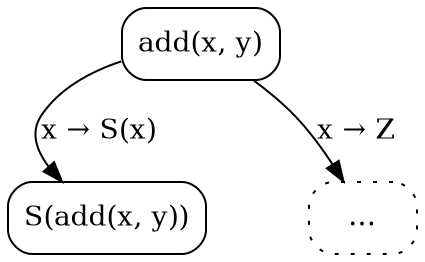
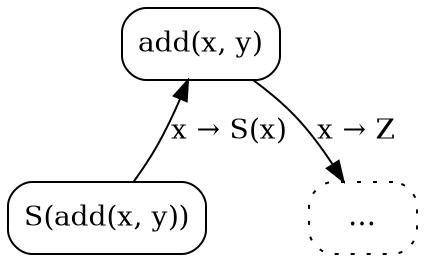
(55, 99) -> (159, 142)
